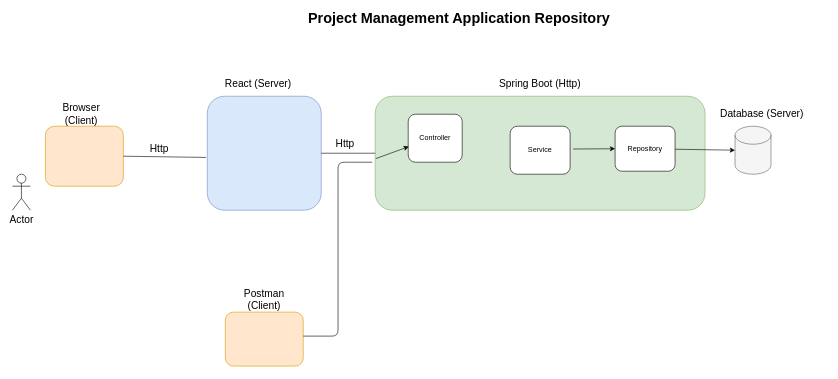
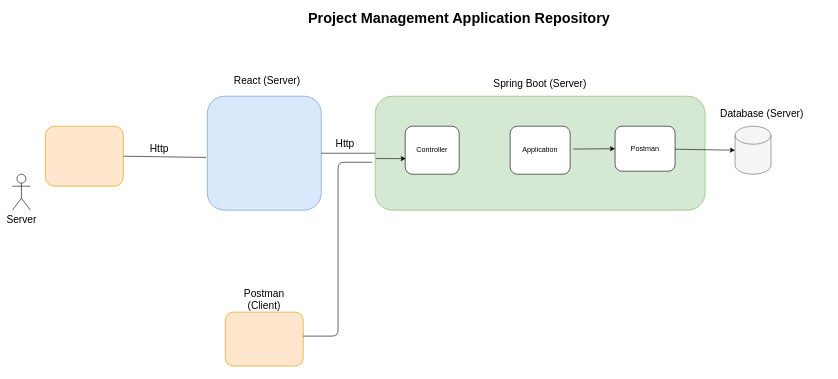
(258, 84) -> (267, 81)
(540, 84) -> (540, 84)
(81, 114) -> none
(435, 138) -> (432, 150)
(645, 149) -> (645, 149)
(540, 150) -> (540, 150)
(22, 221) -> (22, 221)
